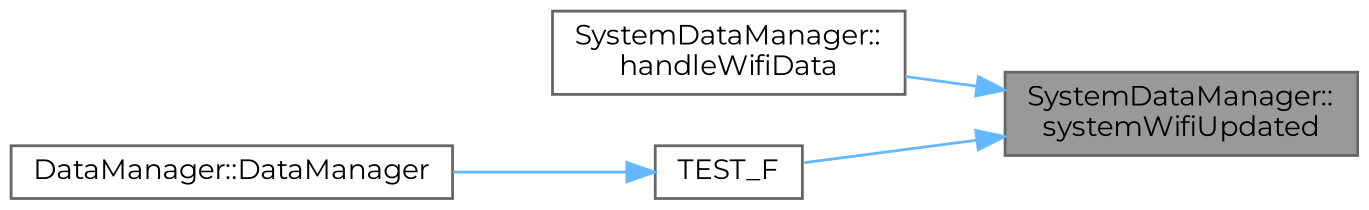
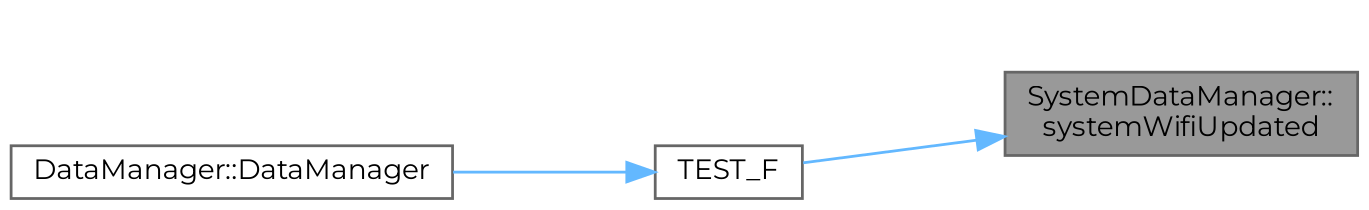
(729, 53) -> none
